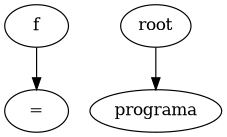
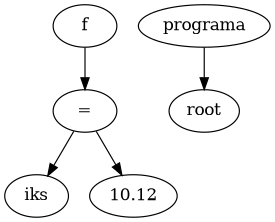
(156, 63) -> (204, 63)
none -> (37, 196)
none -> (133, 196)
